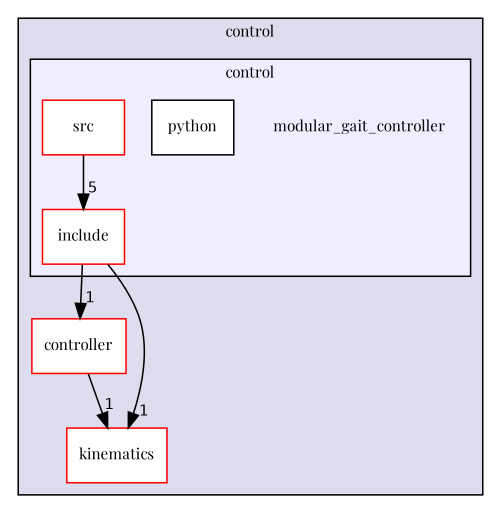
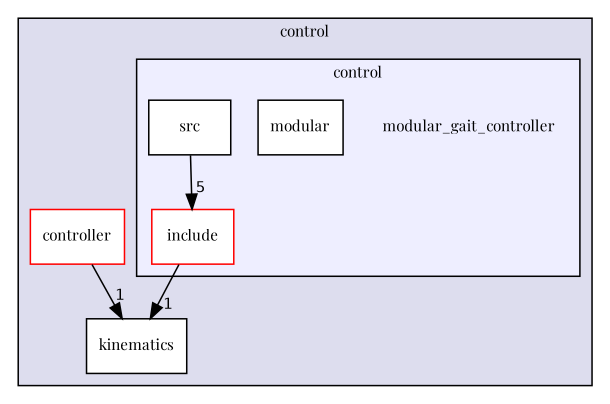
(83, 128) -> (190, 128)
(193, 128) -> (301, 128)
(81, 286) -> none
(117, 455) -> (137, 346)
